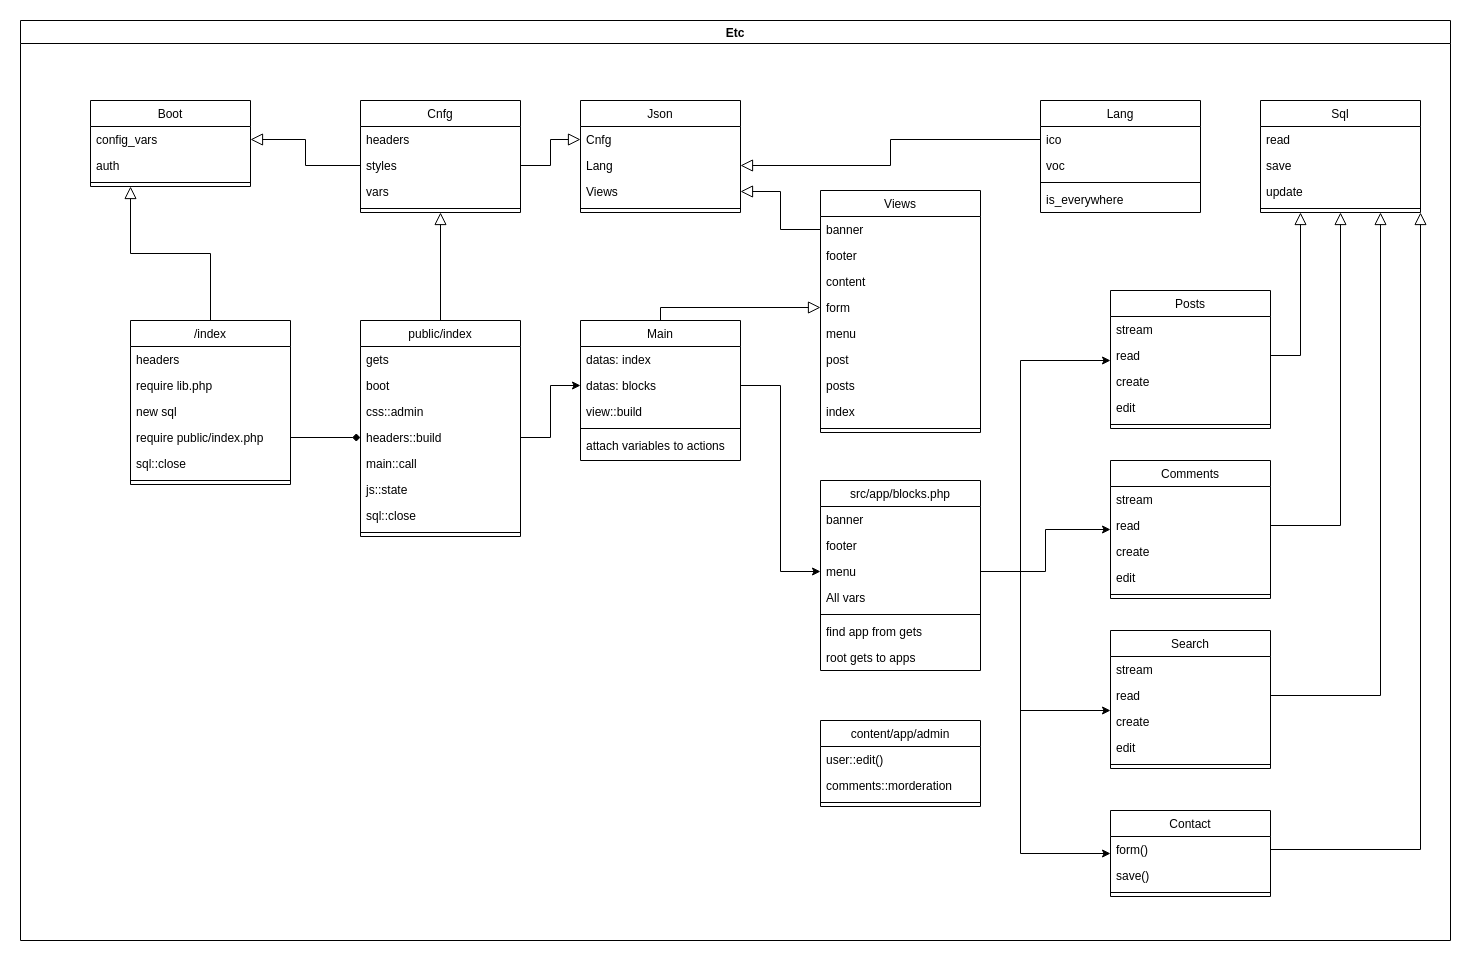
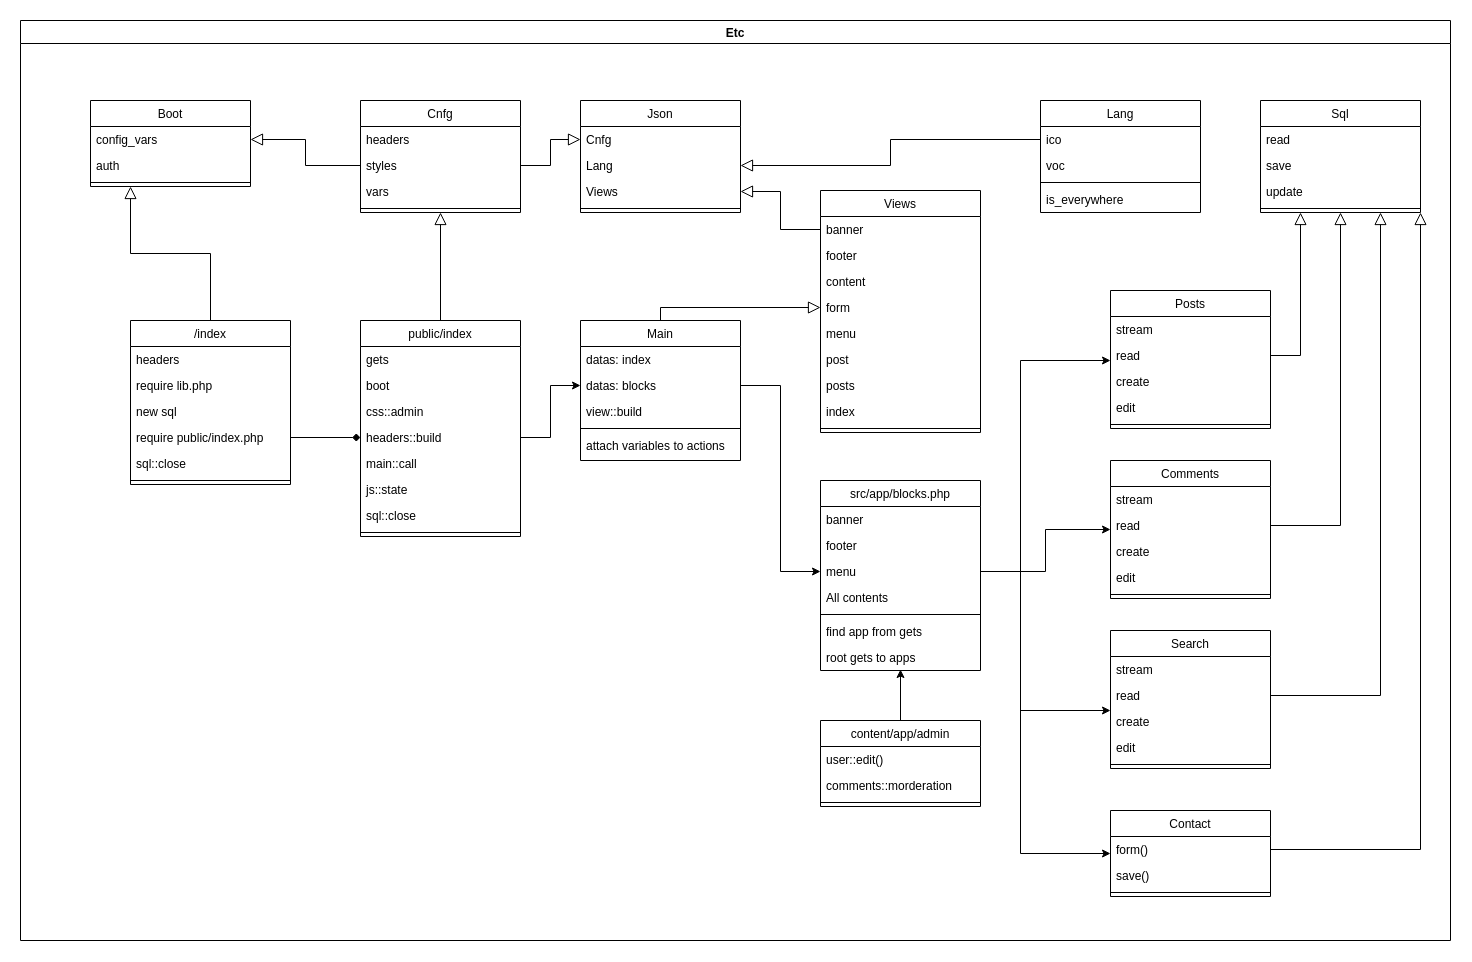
(848, 598) -> (862, 598)
none -> (901, 698)
